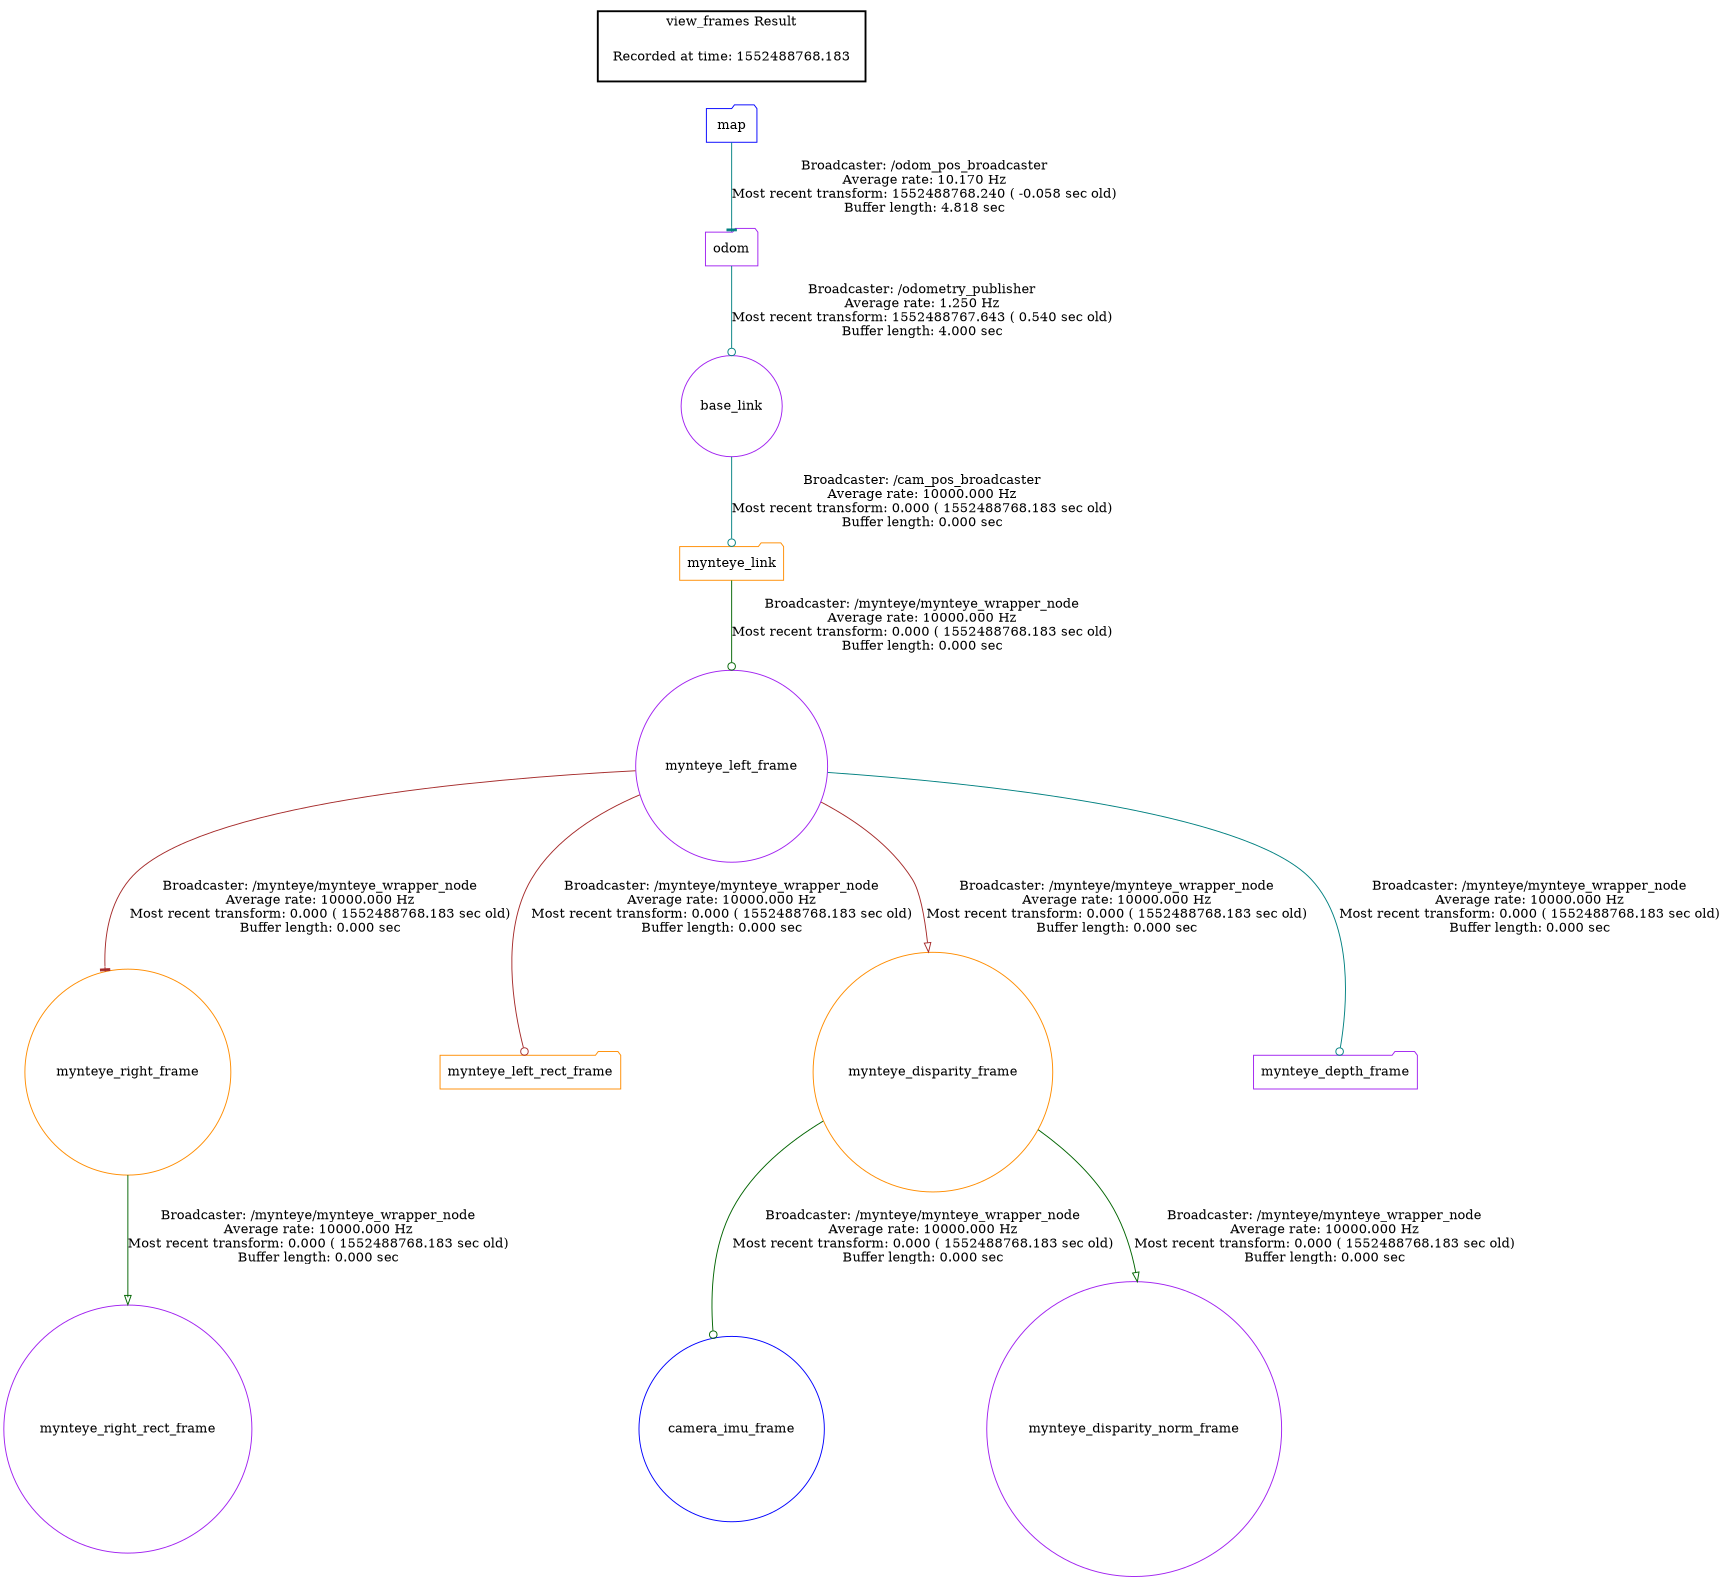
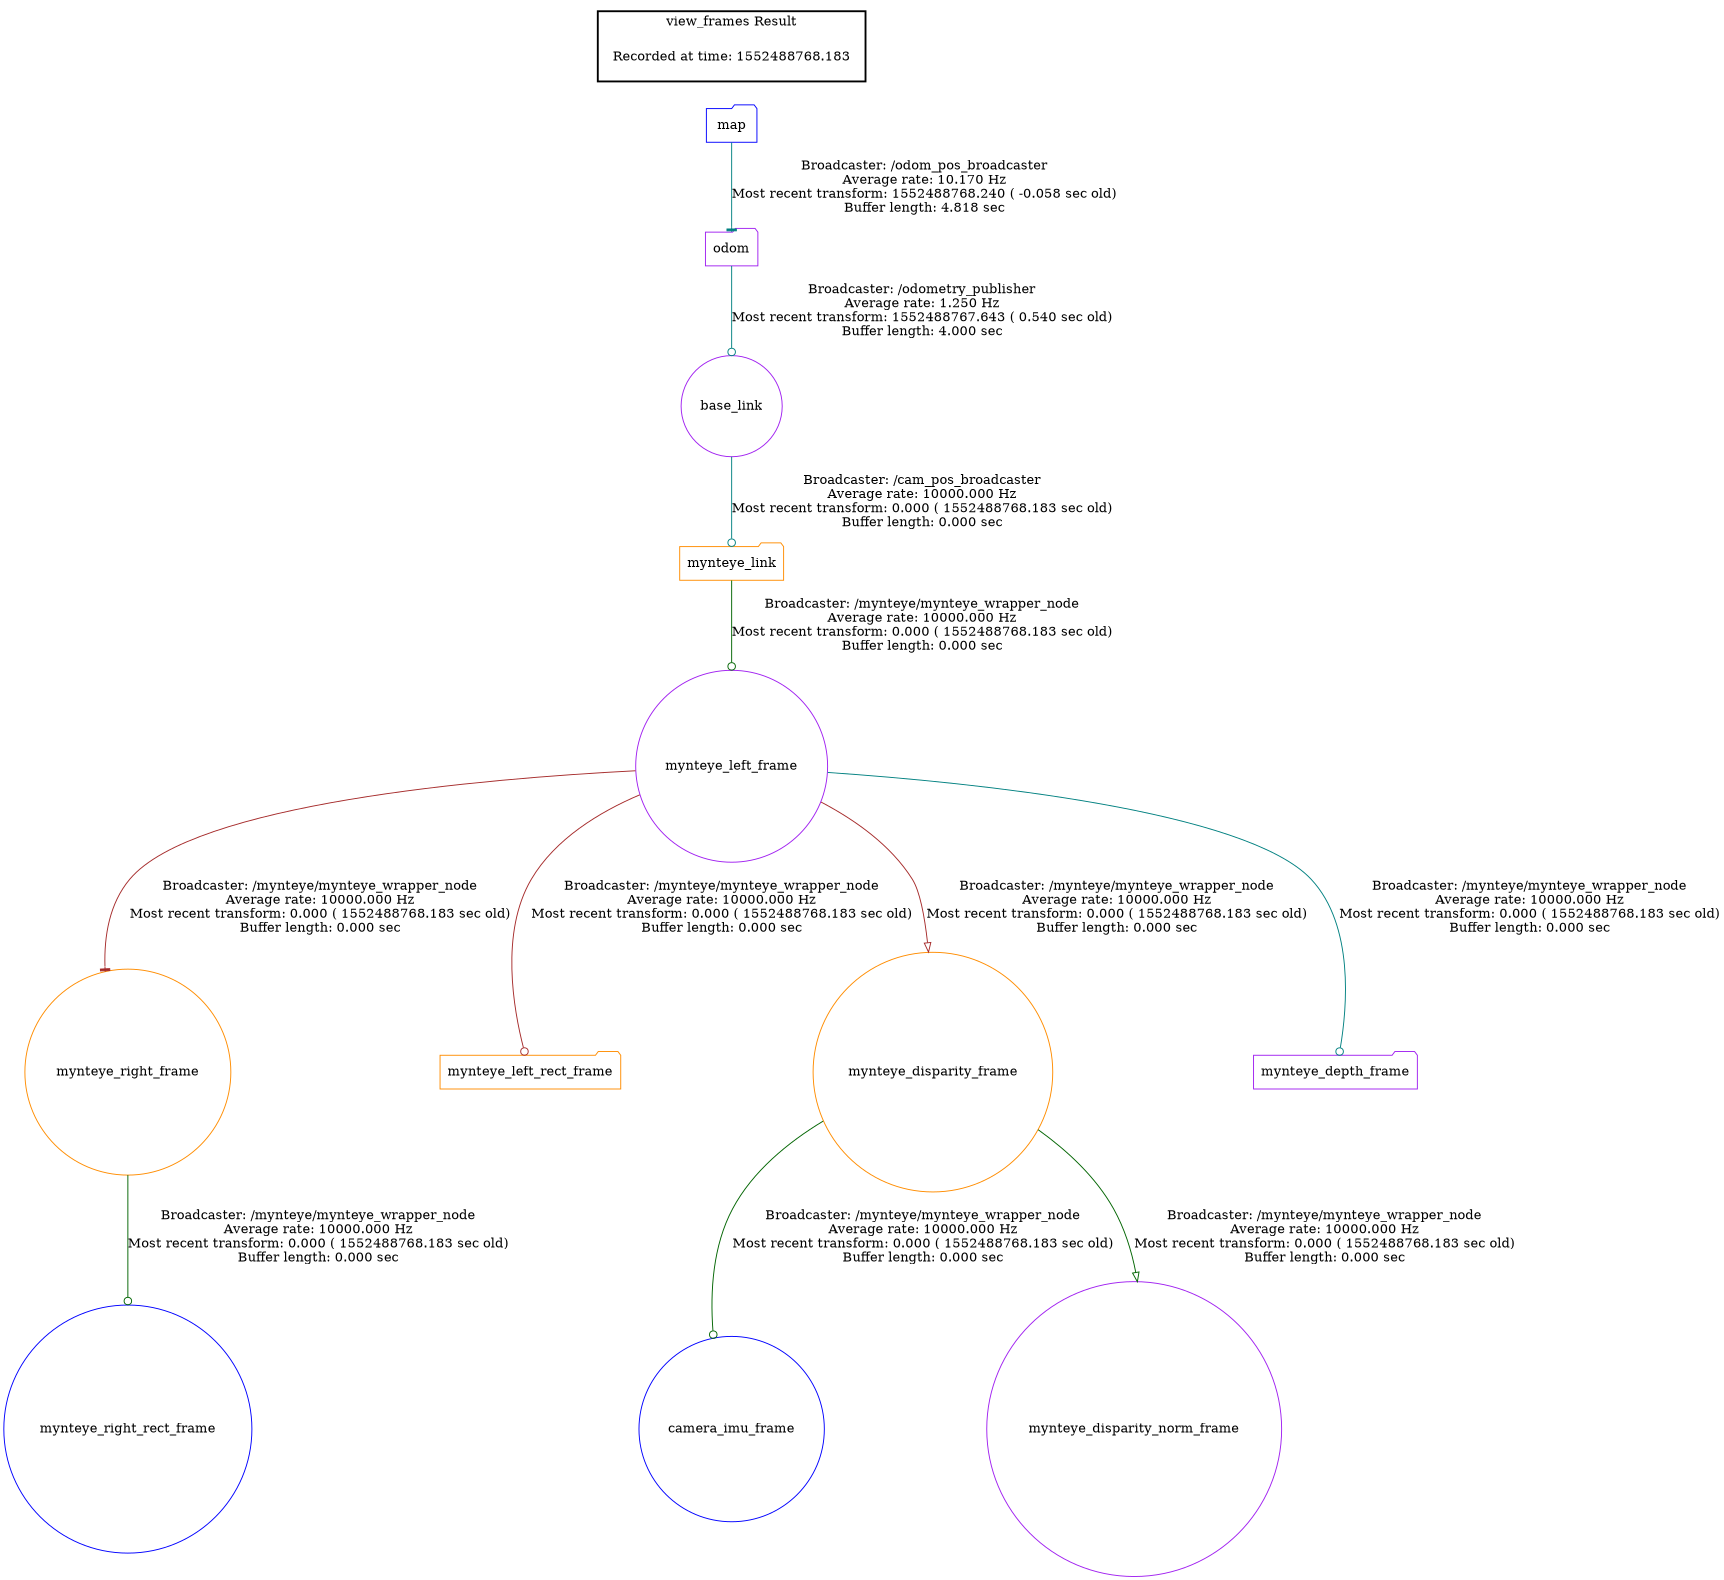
(128, 1236) -> (128, 1236)
(128, 1429) -> (128, 1429)
